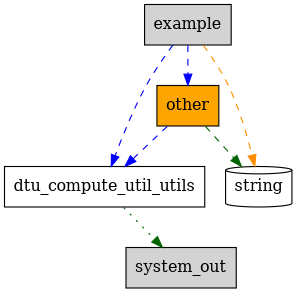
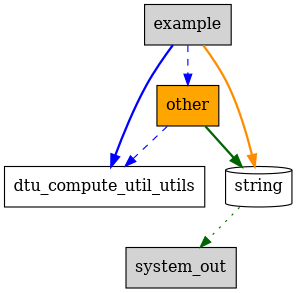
(140, 98) -> (140, 98)
(234, 98) -> (234, 98)
(220, 142) -> (220, 142)
(139, 223) -> (224, 223)
